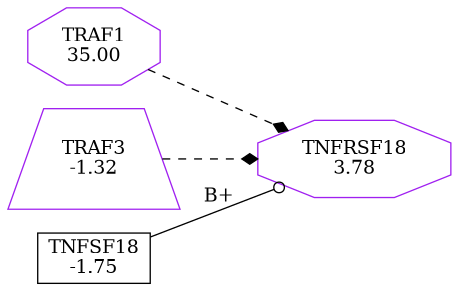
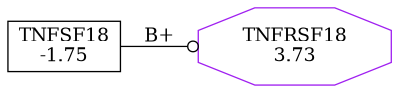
(94, 46) -> none
(94, 159) -> none
(354, 159) -> (295, 46)
